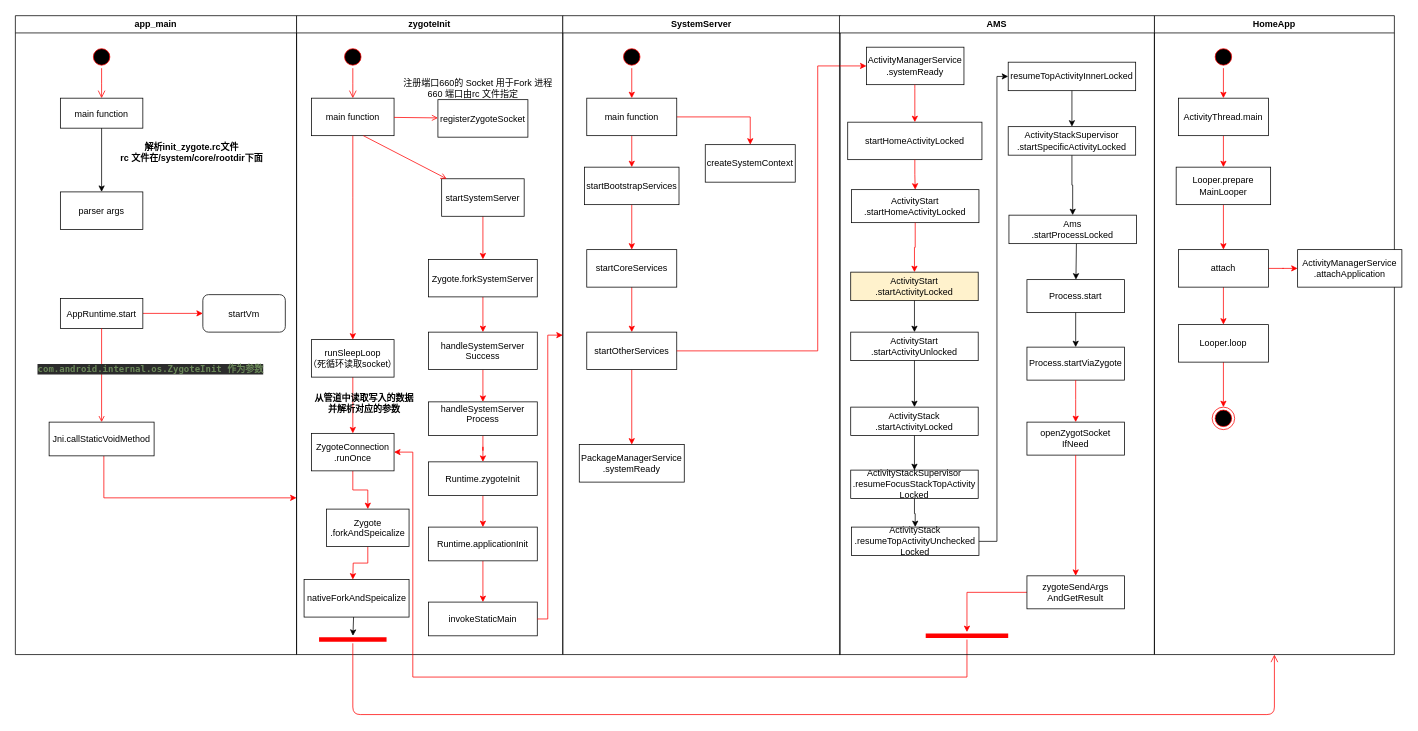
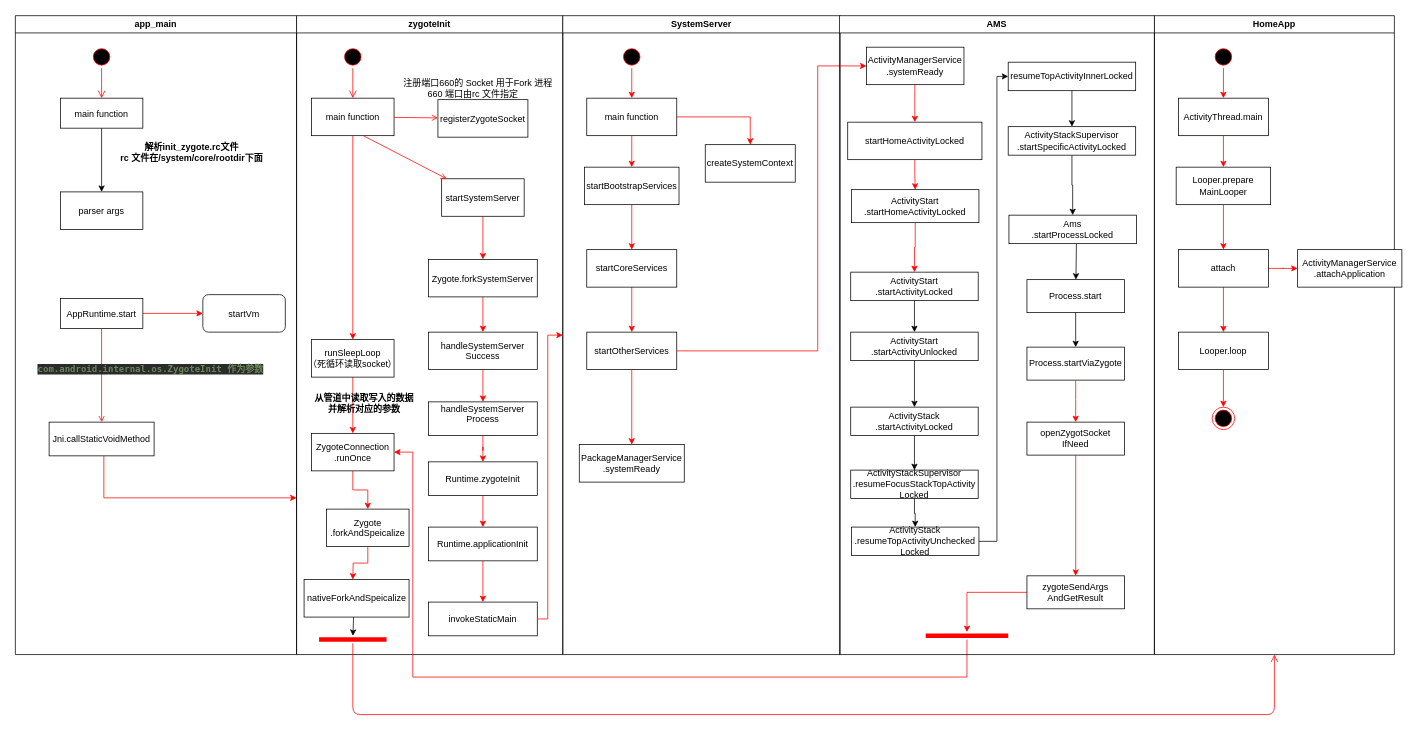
(915, 286) -> (915, 286)
(1224, 343) -> (1224, 351)
